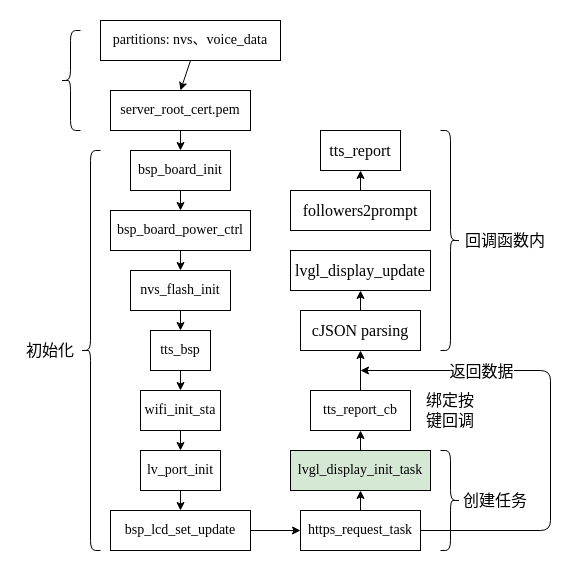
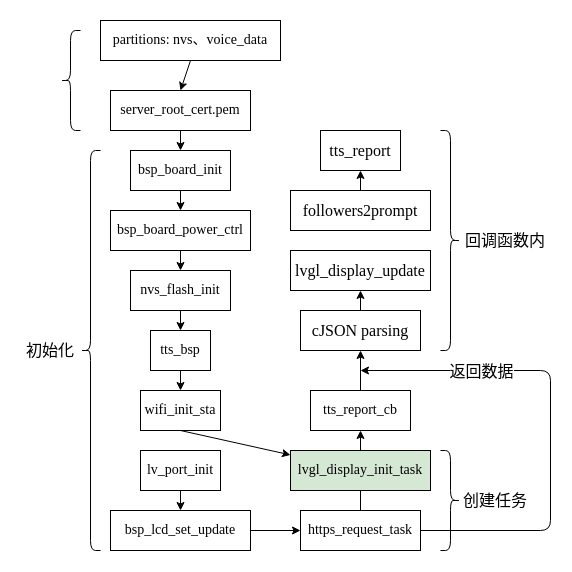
(451, 411) -> none
(181, 437) -> (232, 442)
(361, 498) -> (361, 496)
